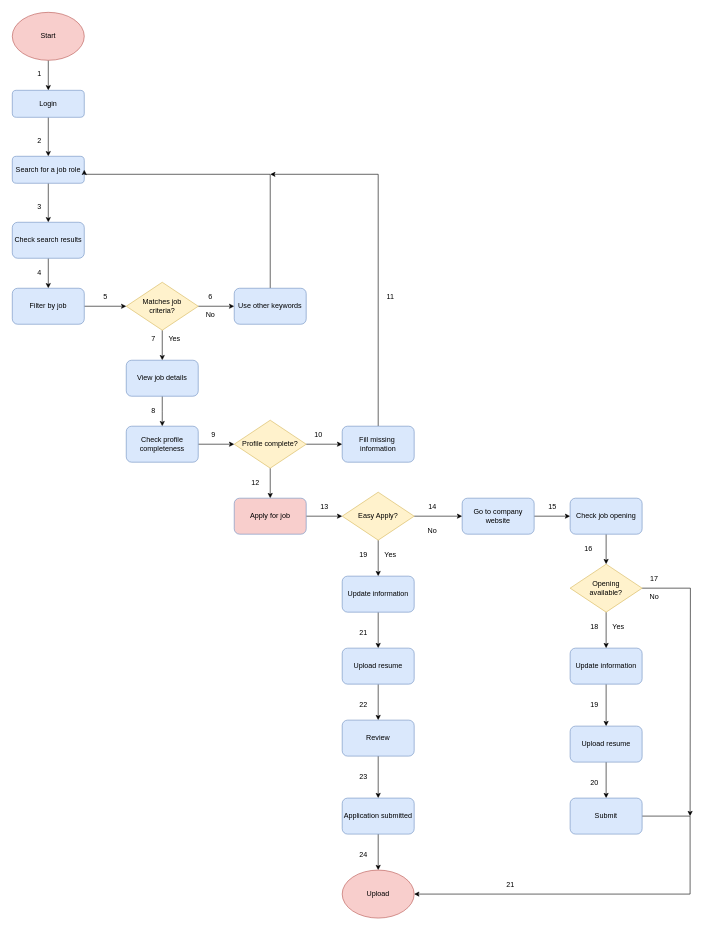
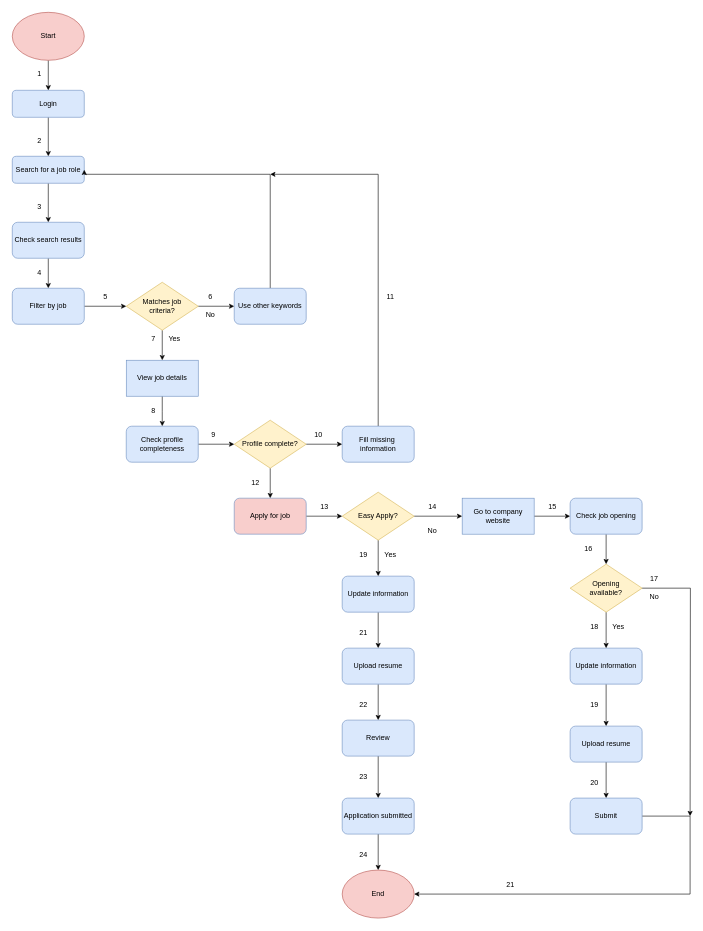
(162, 378) -> (162, 378)
(498, 516) -> (498, 516)
(378, 894) -> (378, 894)
